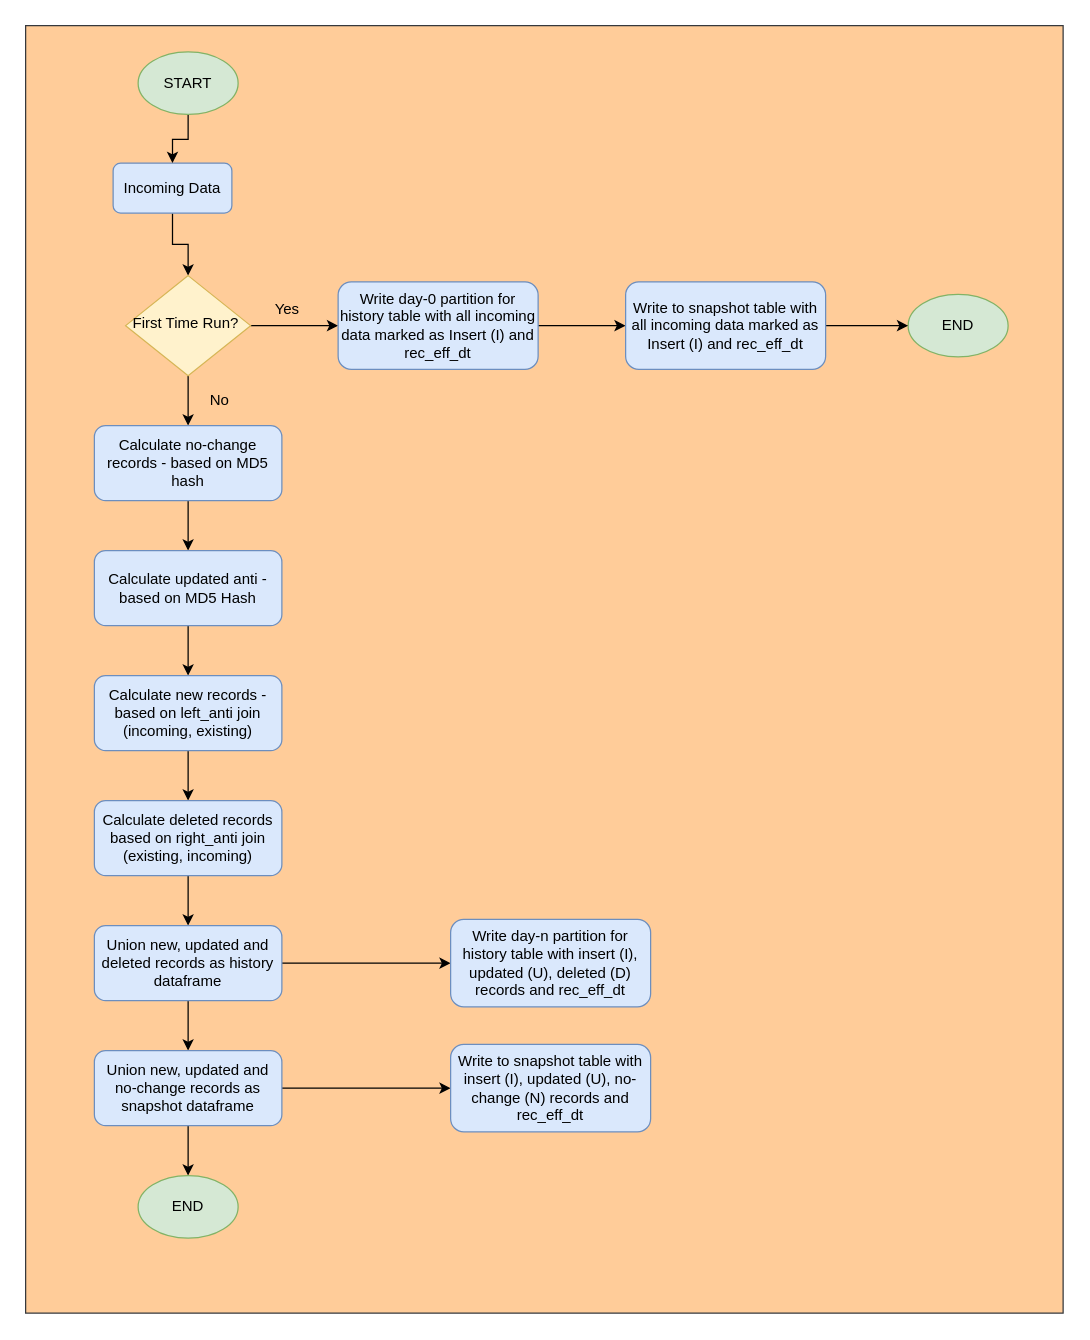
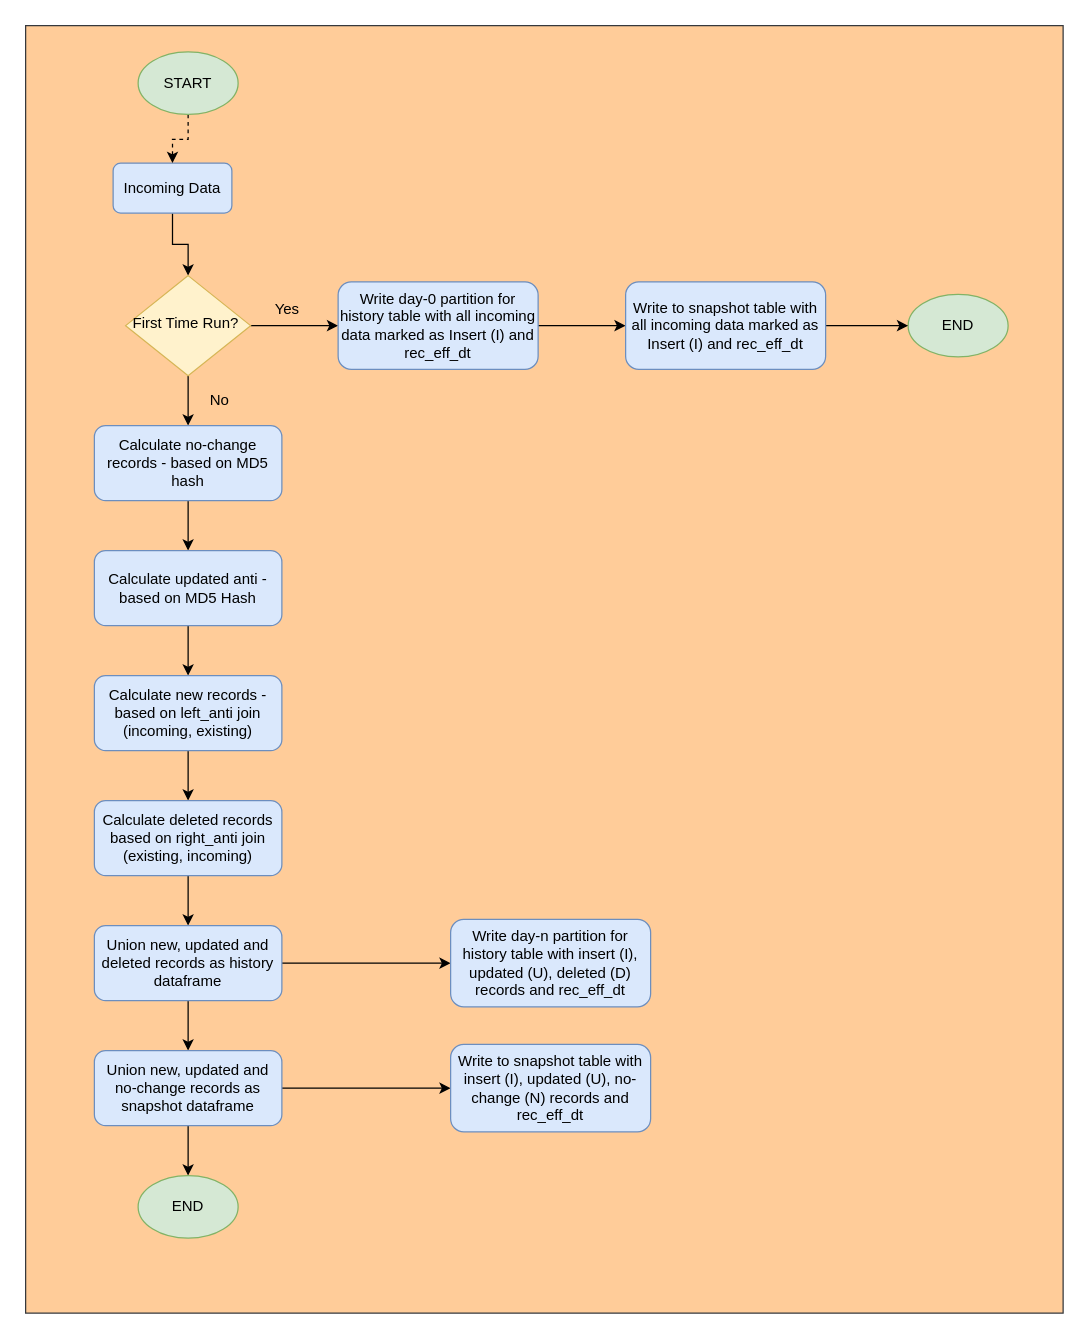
(186, 139) -> (186, 139)
